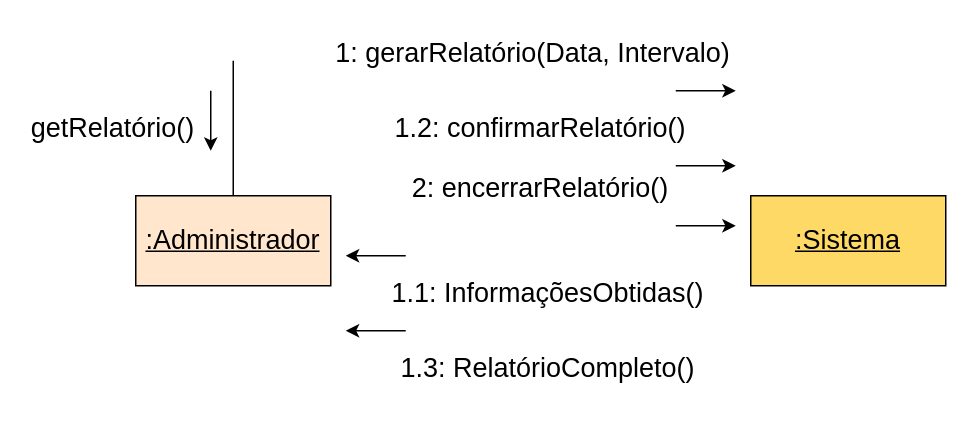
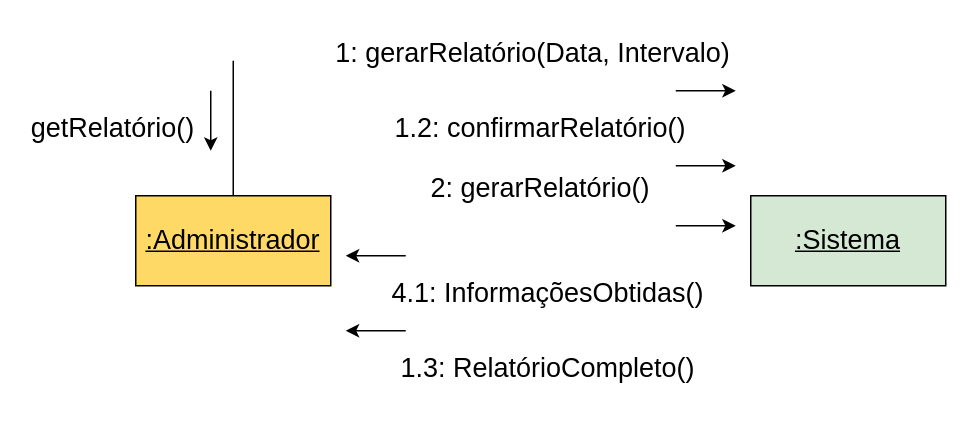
(541, 188) -> (541, 188)
(233, 241) -> (233, 241)
(848, 241) -> (848, 241)
(548, 293) -> (548, 293)
